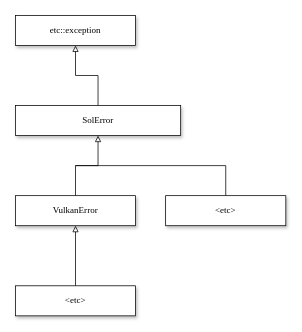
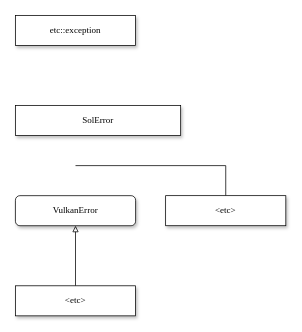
(76, 75) -> none
(75, 181) -> none
(75, 210) -> (75, 210)
